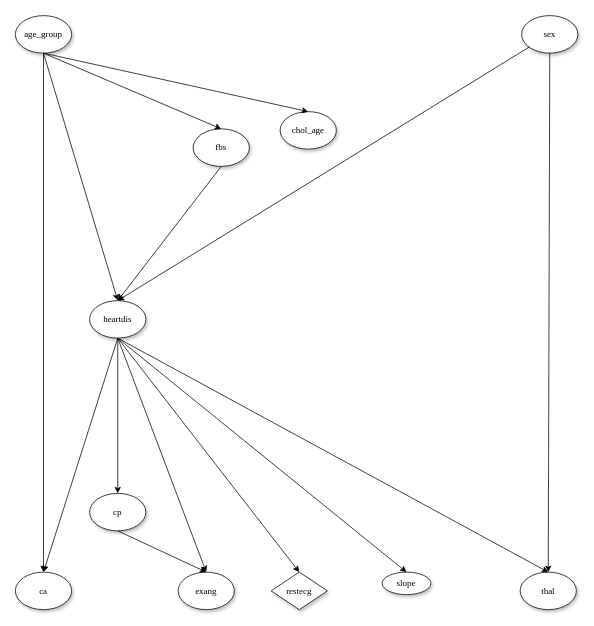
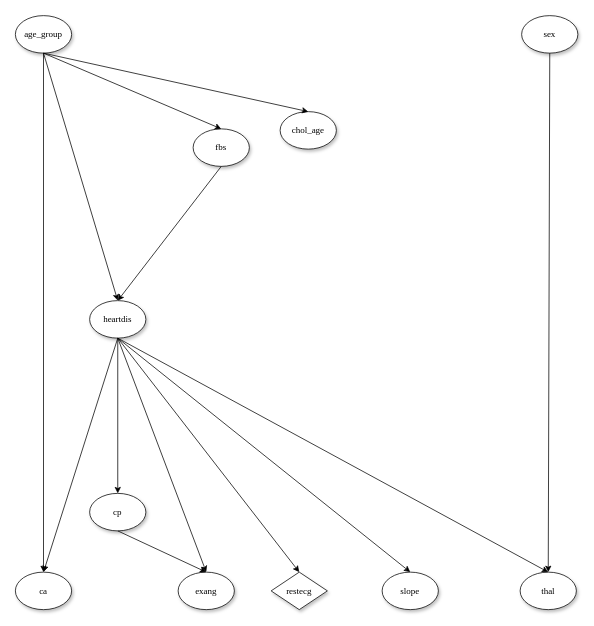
(325, 172) -> none
(407, 583) -> (410, 591)
